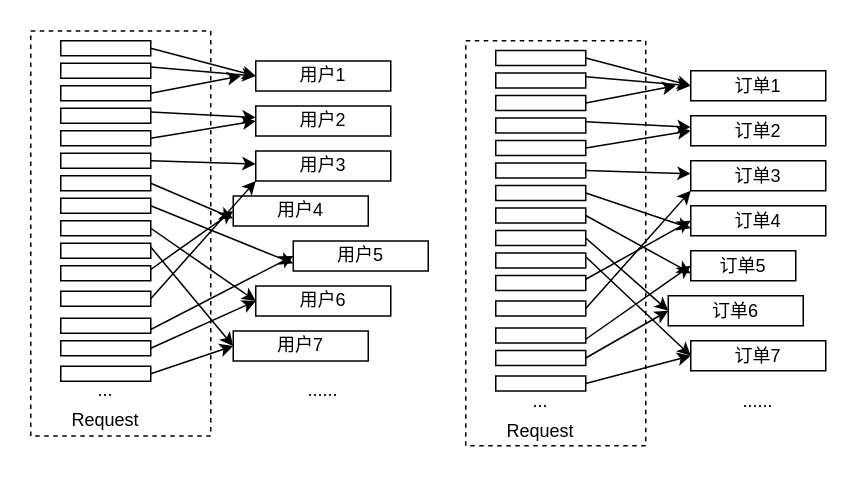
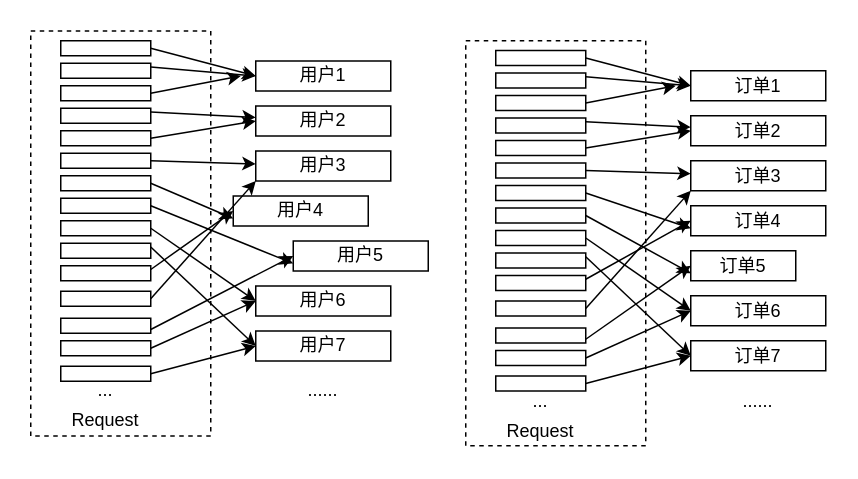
(736, 311) -> (758, 311)
(301, 346) -> (323, 346)
